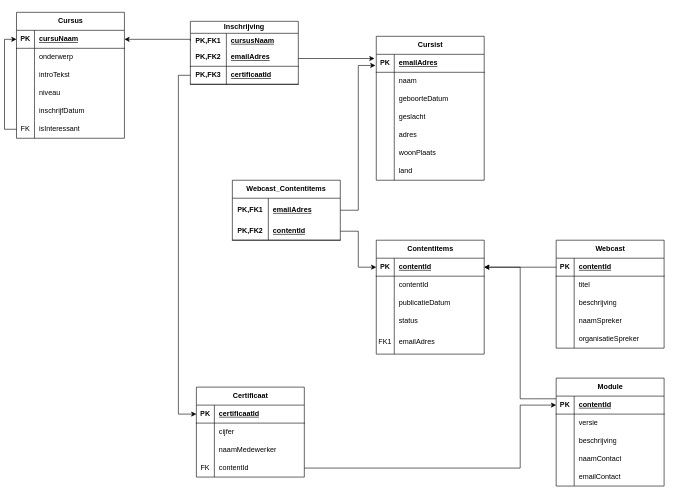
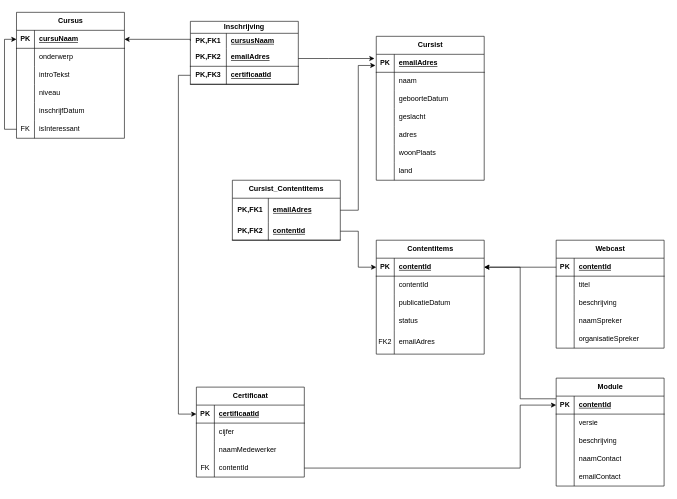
(287, 189) -> (287, 189)
(386, 342) -> (386, 342)
